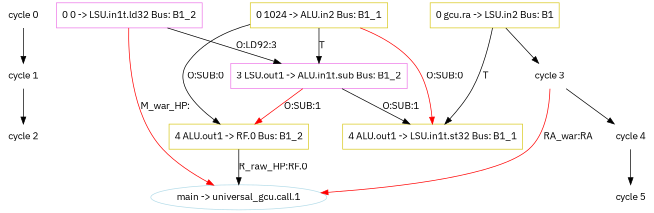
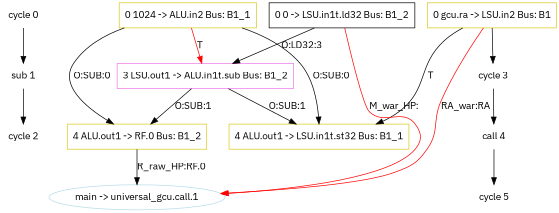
(129, 15) -> (342, 15)
(319, 42) -> (196, 42)
(257, 46) -> (302, 46)
(411, 61) -> (296, 59)
(23, 76) -> (23, 76)
(282, 104) -> (174, 104)
(631, 137) -> (494, 137)
(463, 175) -> (398, 171)
